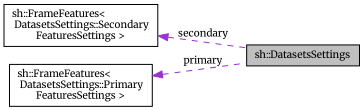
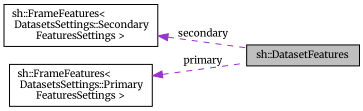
(303, 55) -> (303, 55)
